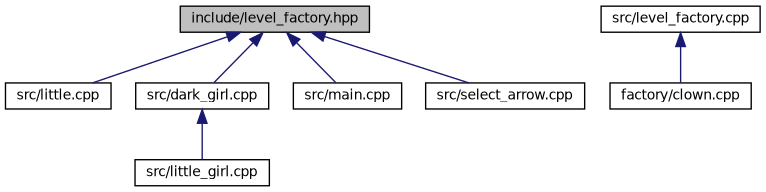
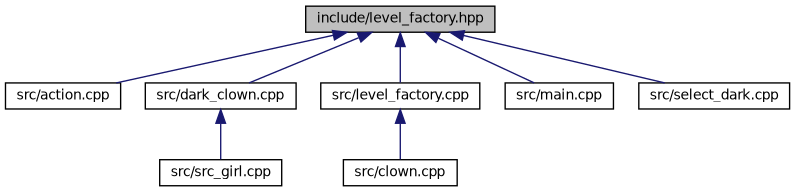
none -> (400, 65)
(58, 96) -> (63, 96)
(202, 96) -> (221, 96)
(505, 96) -> (714, 96)
(681, 96) -> (400, 173)
(202, 173) -> (221, 173)
